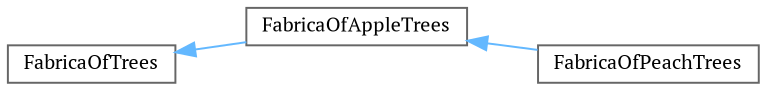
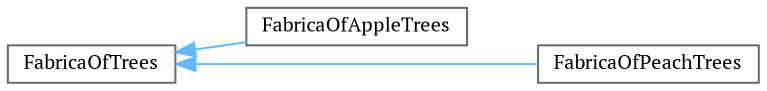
(512, 47) -> (367, 64)
